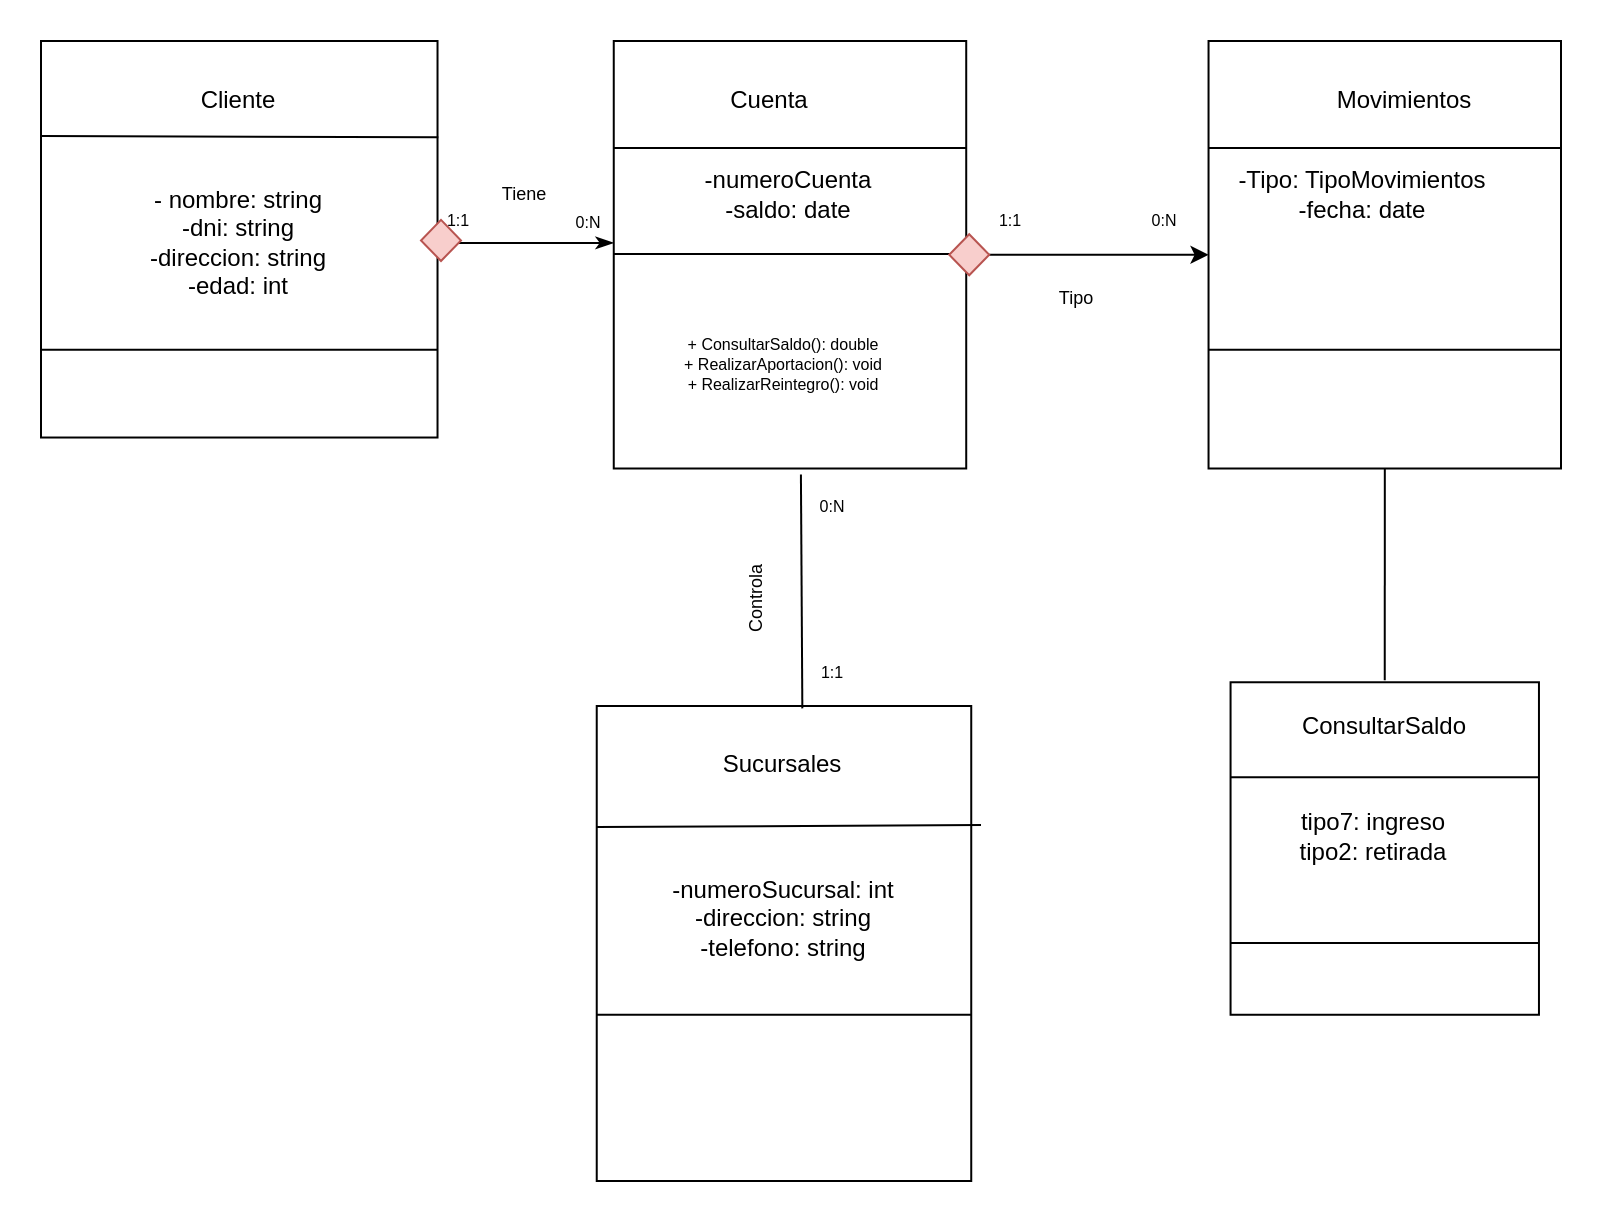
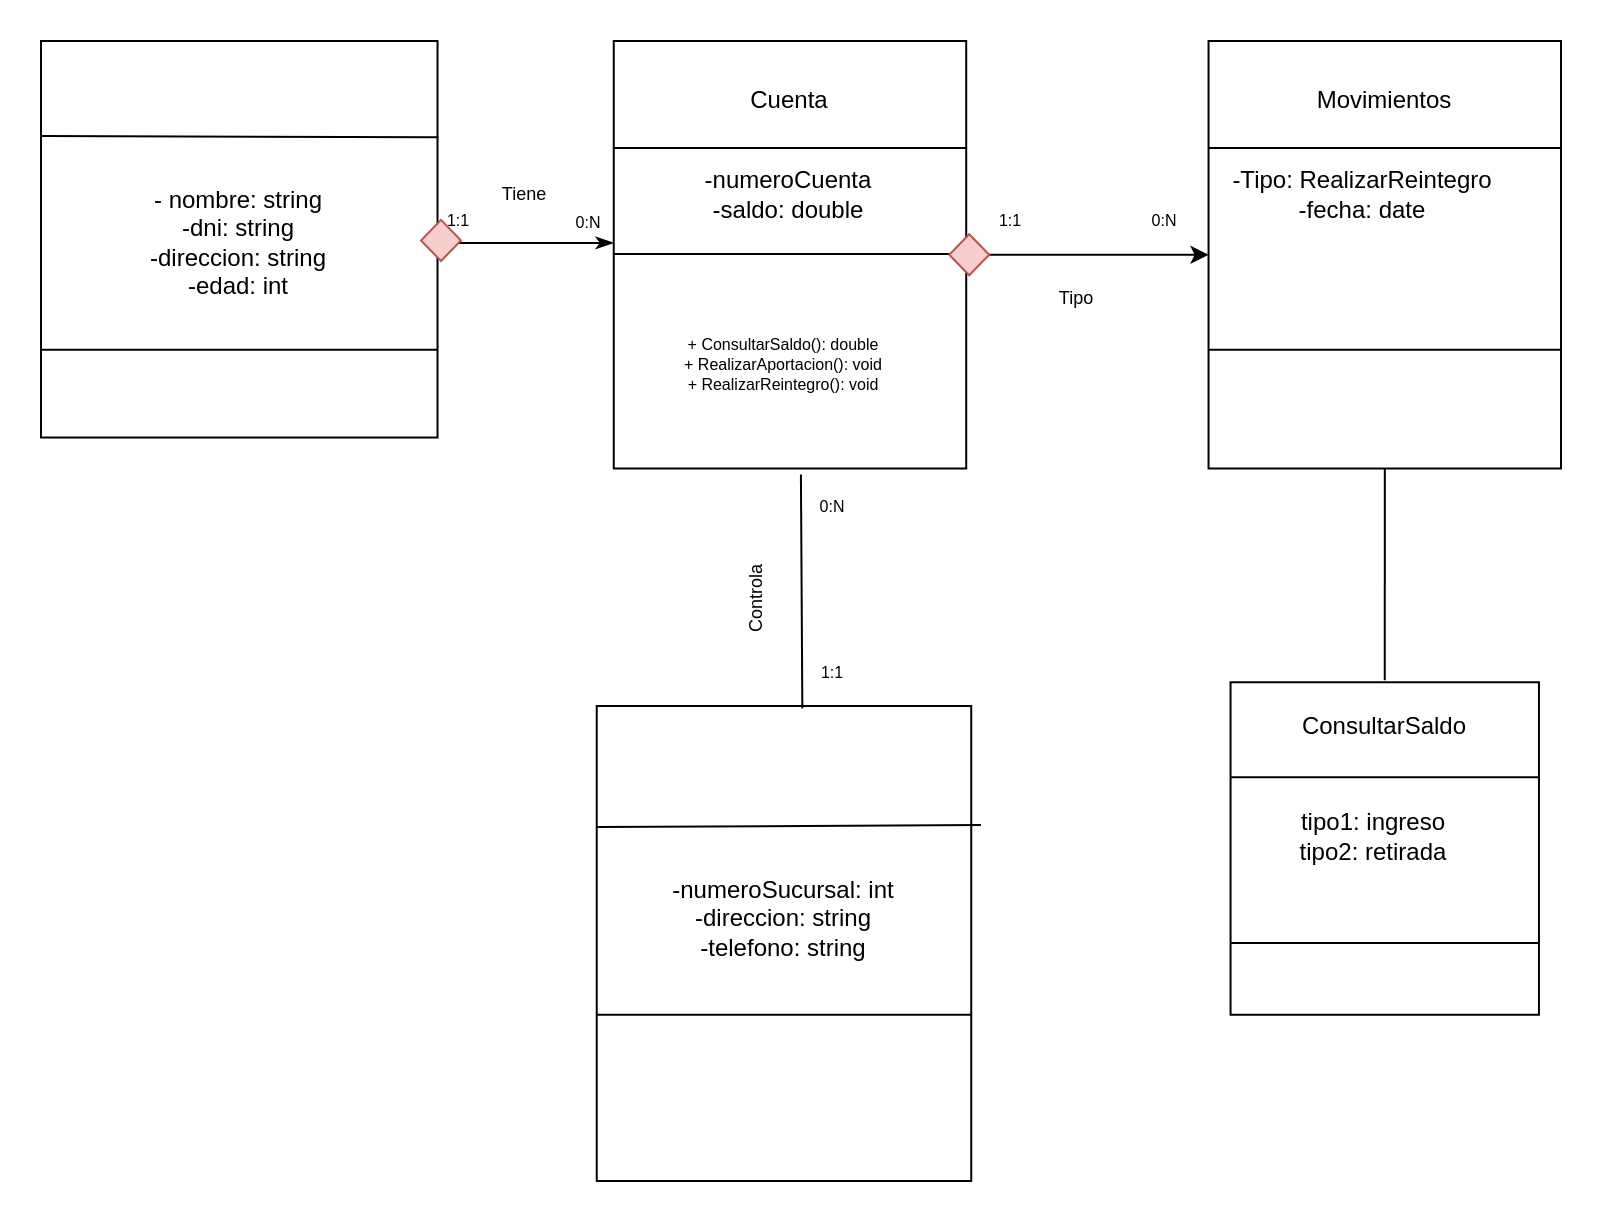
(239, 100) -> none
(770, 100) -> (790, 100)
(1405, 100) -> (1385, 100)
(789, 195) -> (789, 195)
(1363, 195) -> (1363, 195)
(784, 765) -> none
(1374, 837) -> (1374, 837)
